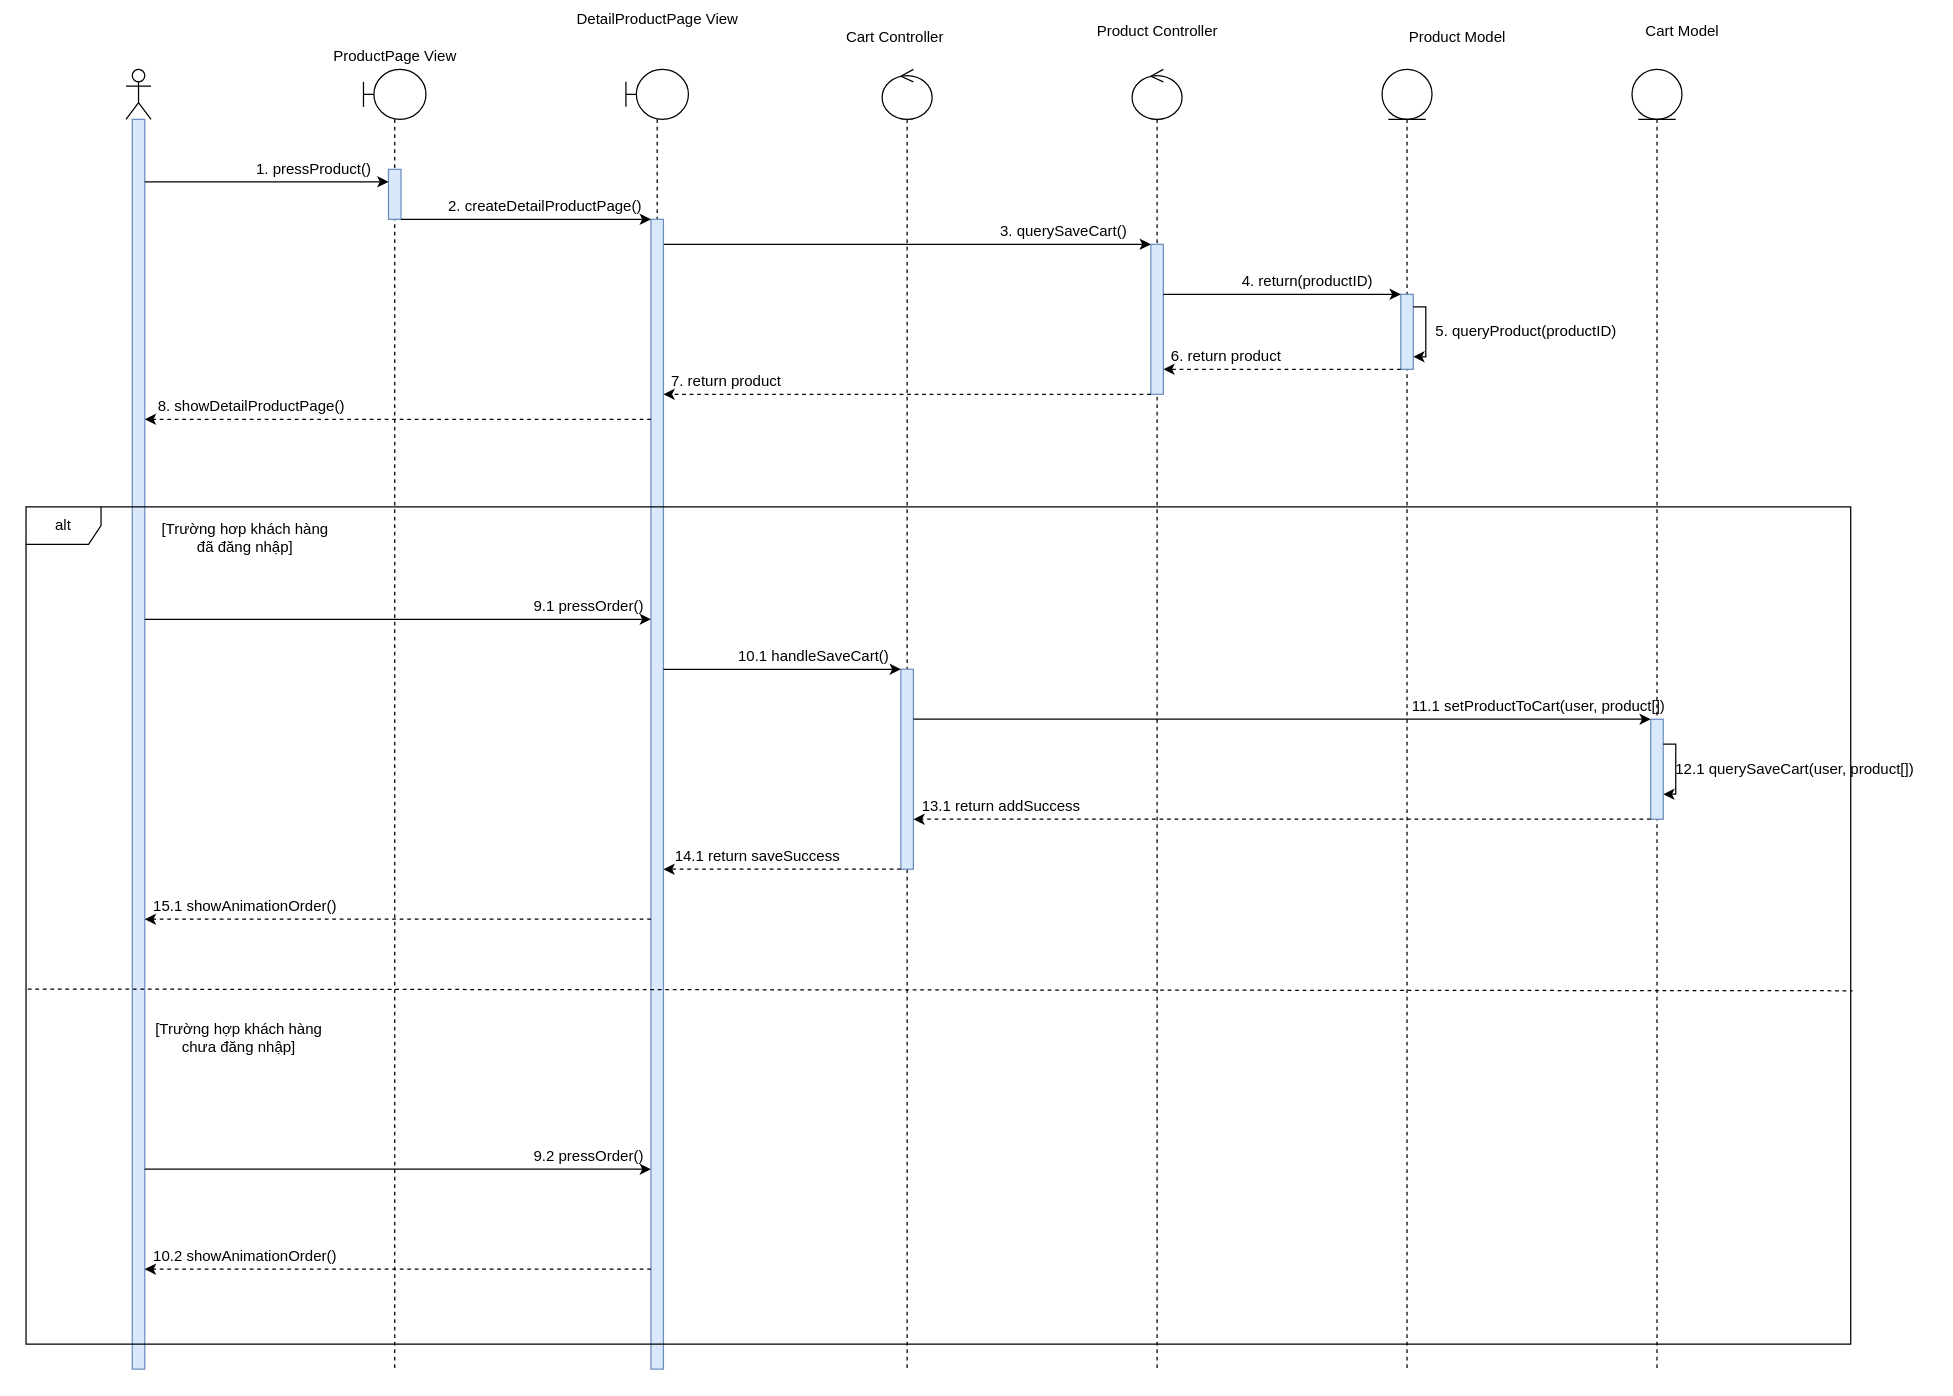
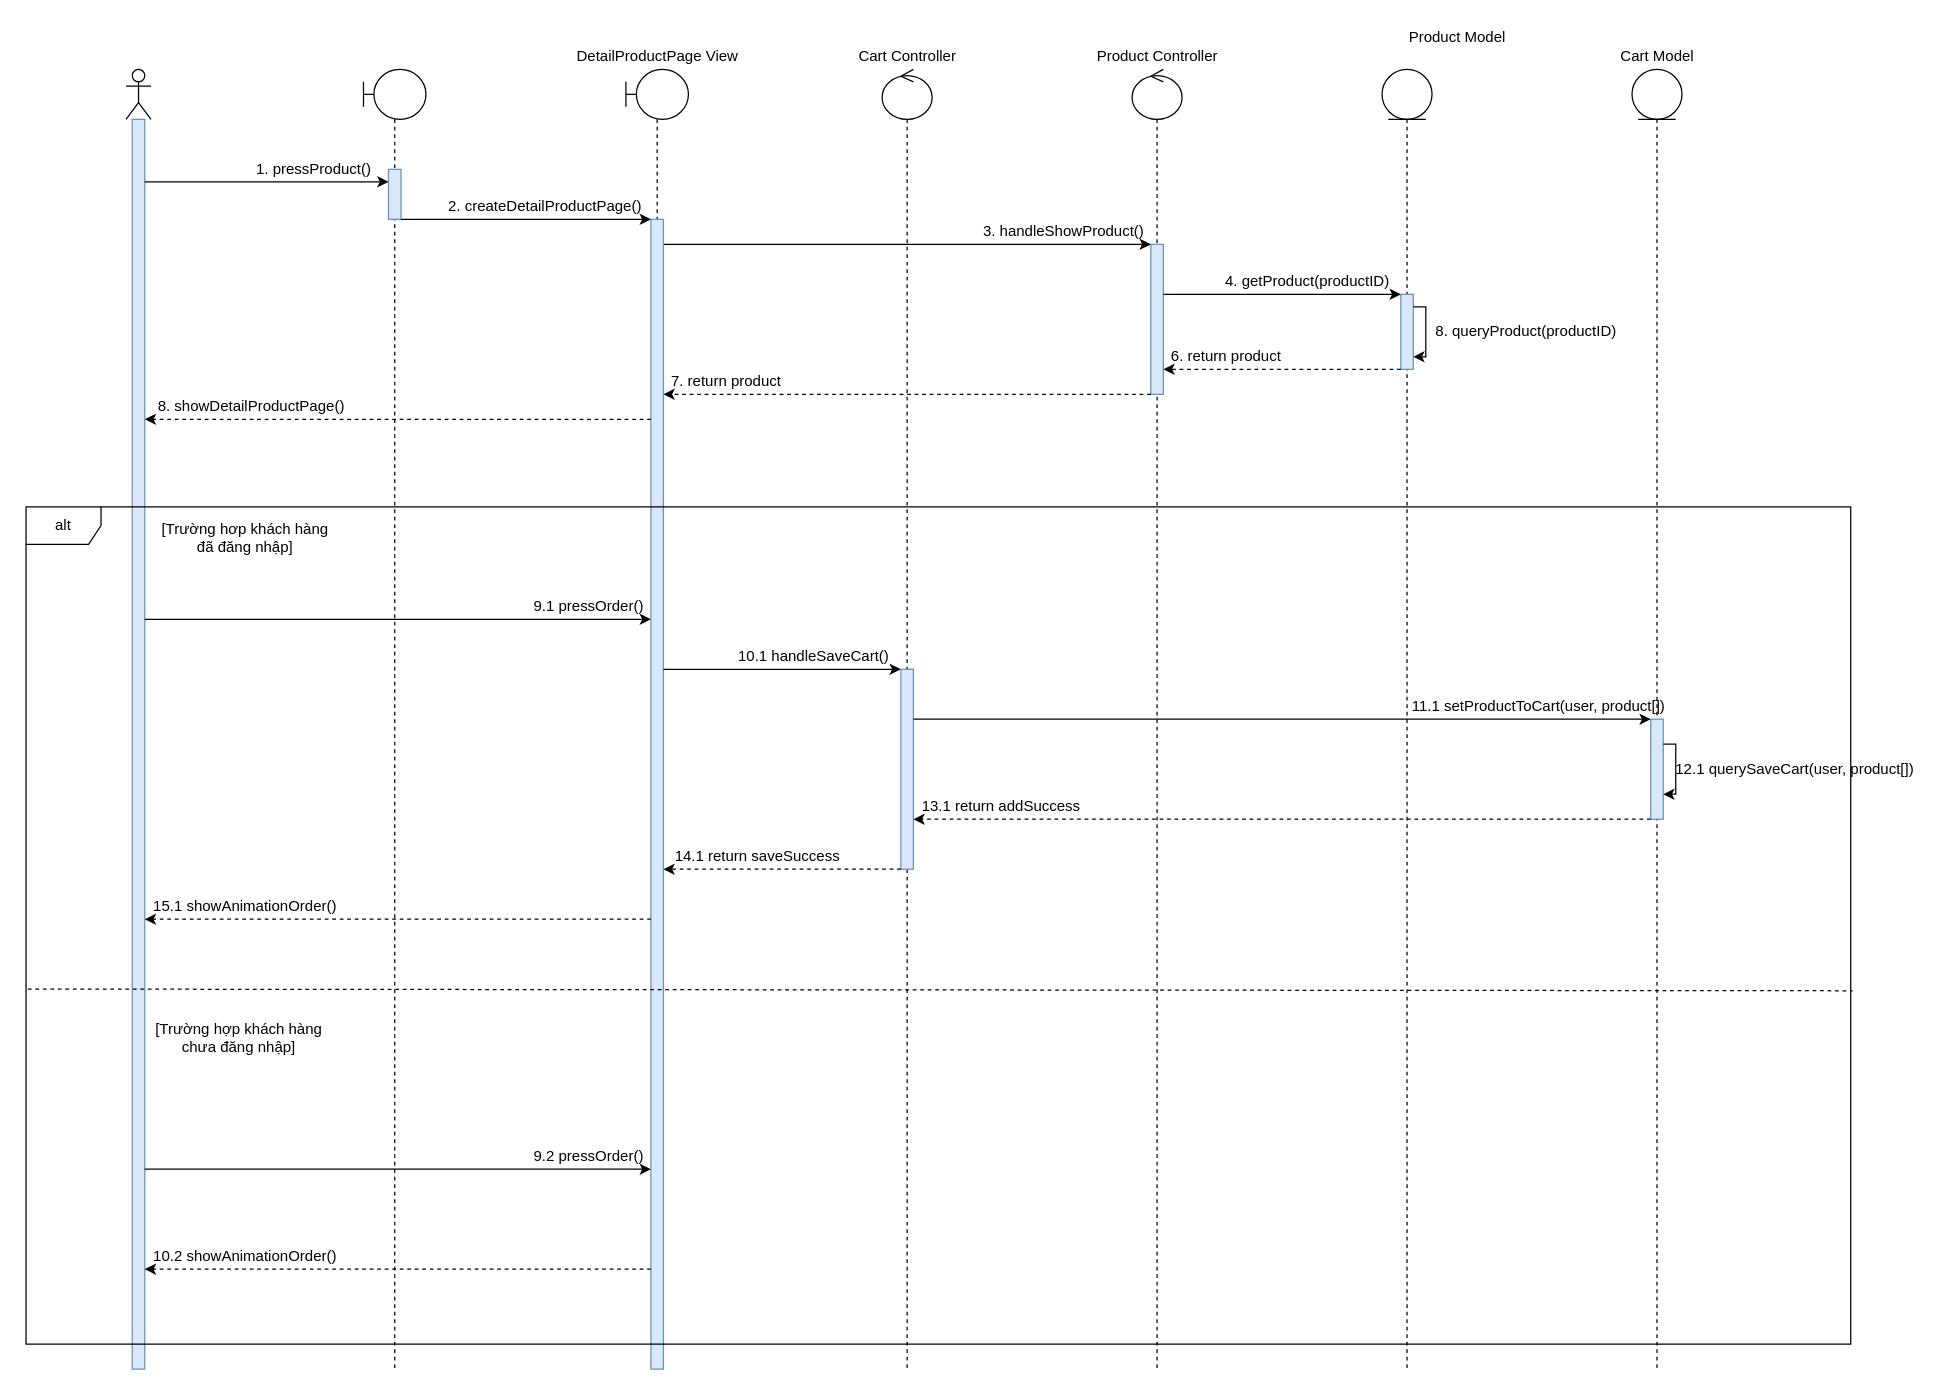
(657, 19) -> (657, 57)
(1157, 32) -> (1157, 57)
(1682, 32) -> (1657, 57)
(894, 38) -> (907, 57)
(394, 57) -> none
(1064, 232) -> (1064, 232)
(1308, 282) -> (1308, 282)
(1526, 332) -> (1526, 332)
